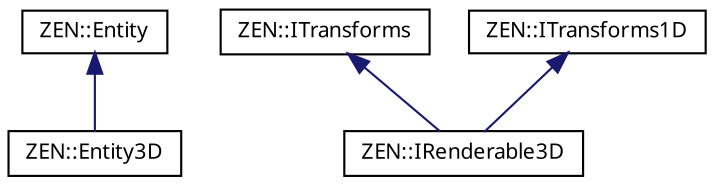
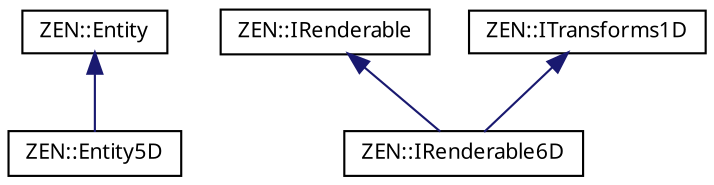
(325, 32) -> (325, 32)
(95, 154) -> (95, 154)
(464, 154) -> (464, 154)
